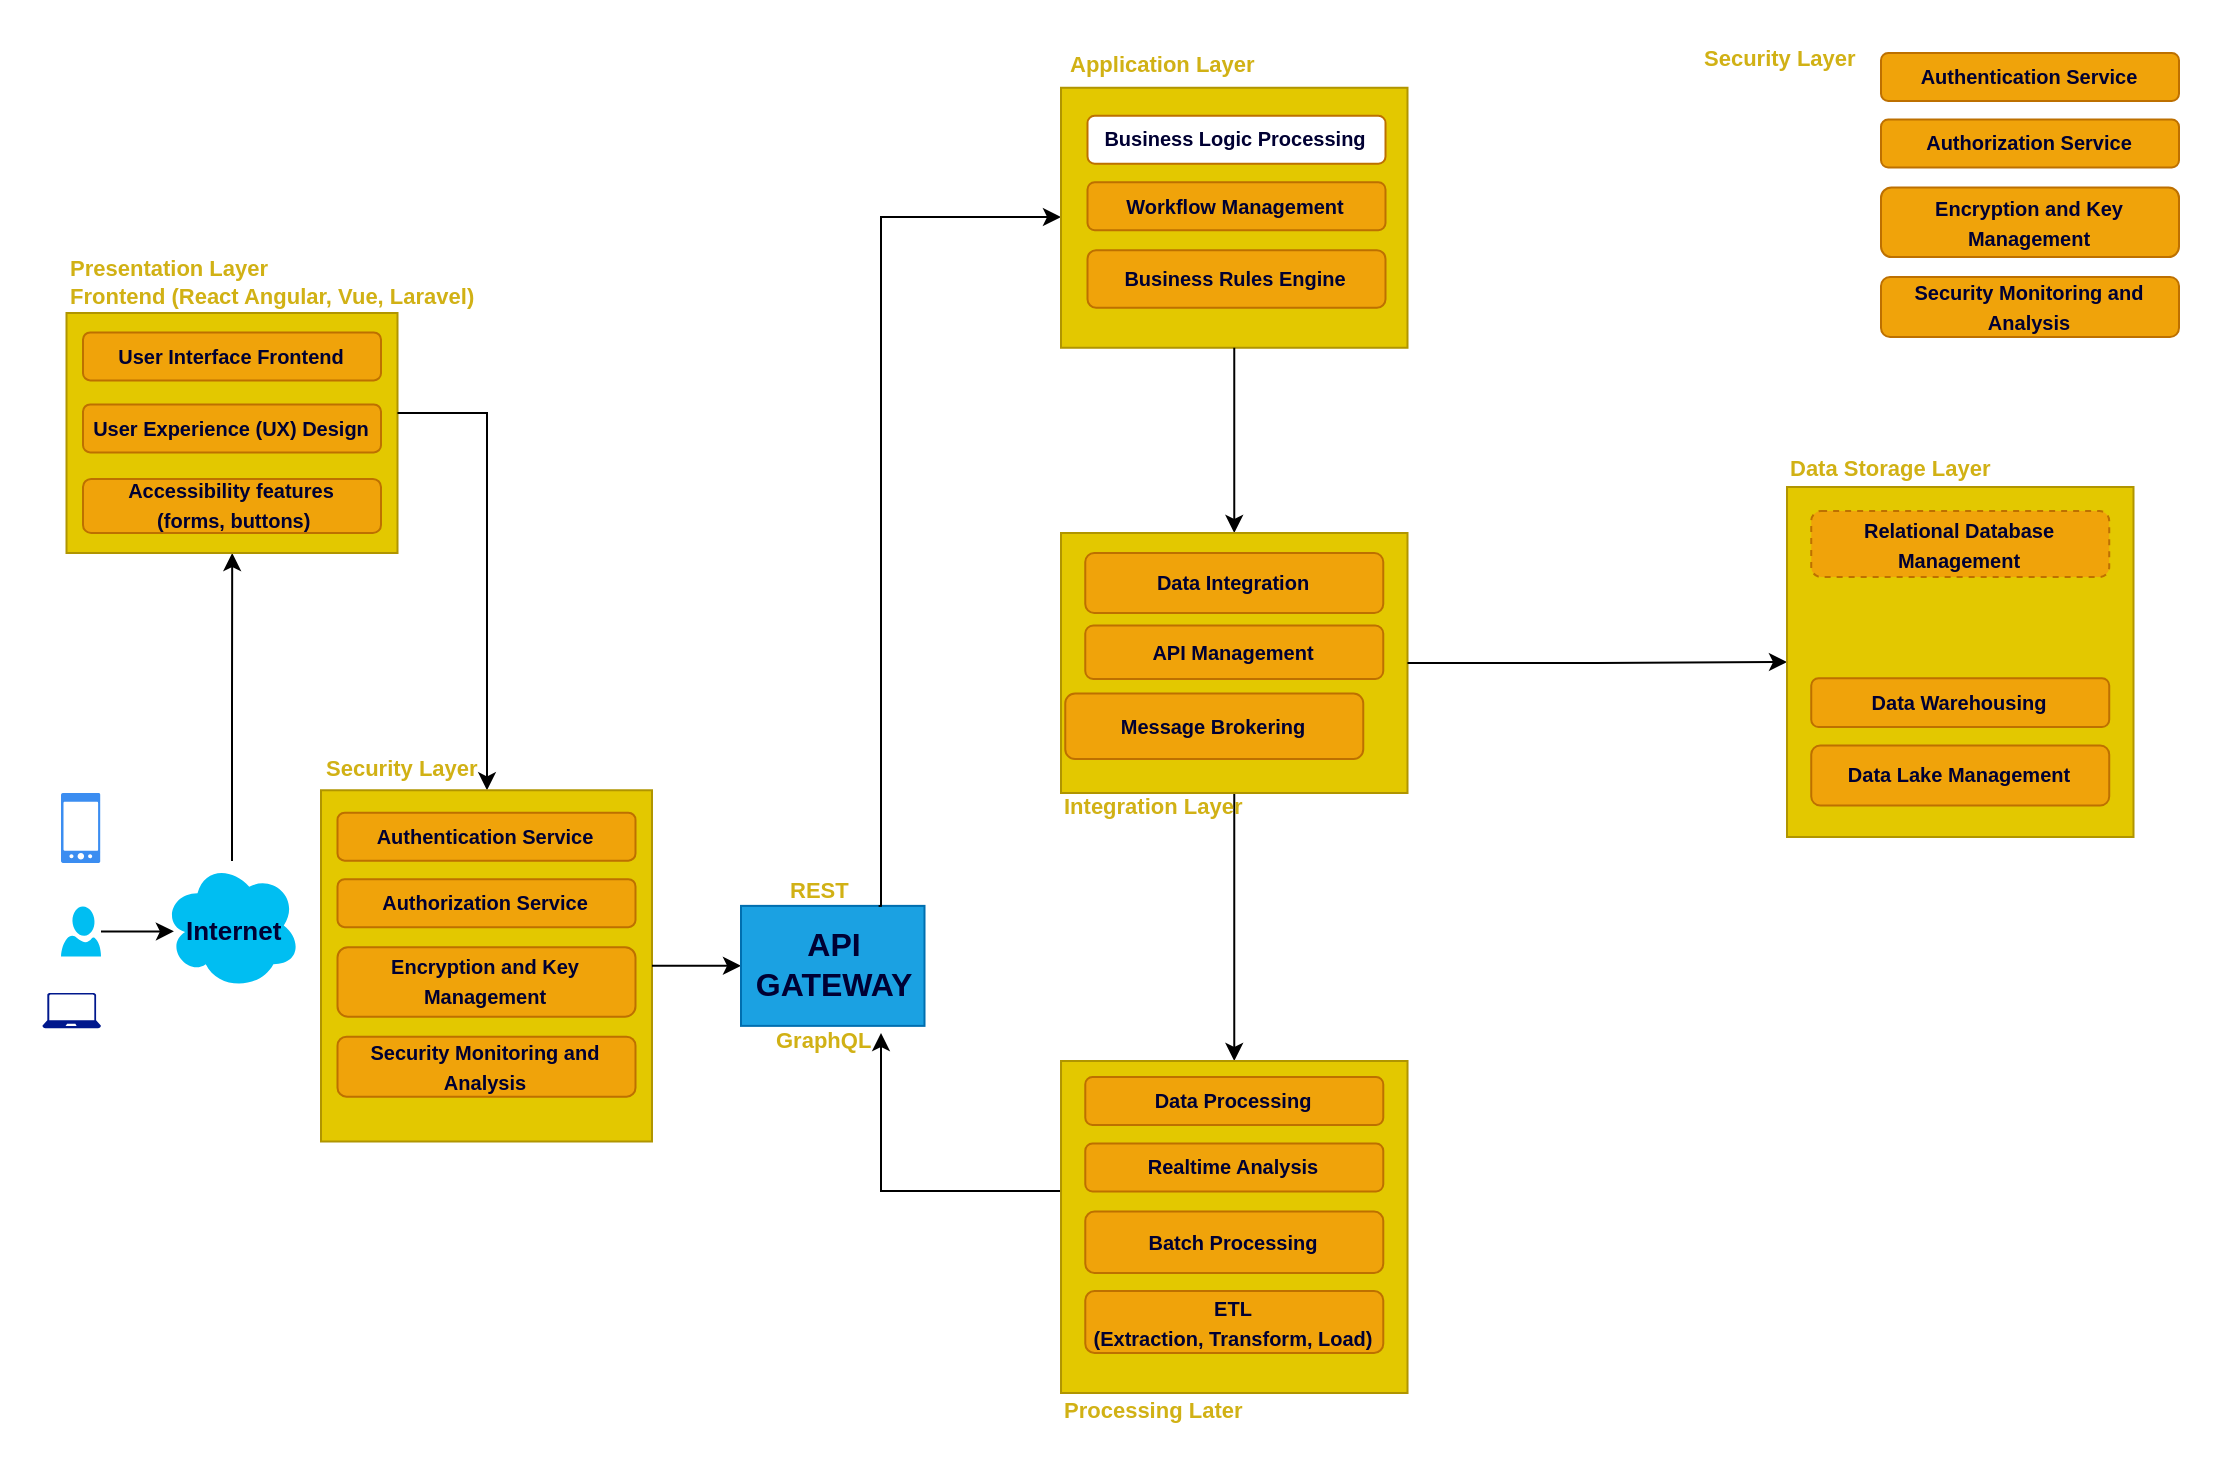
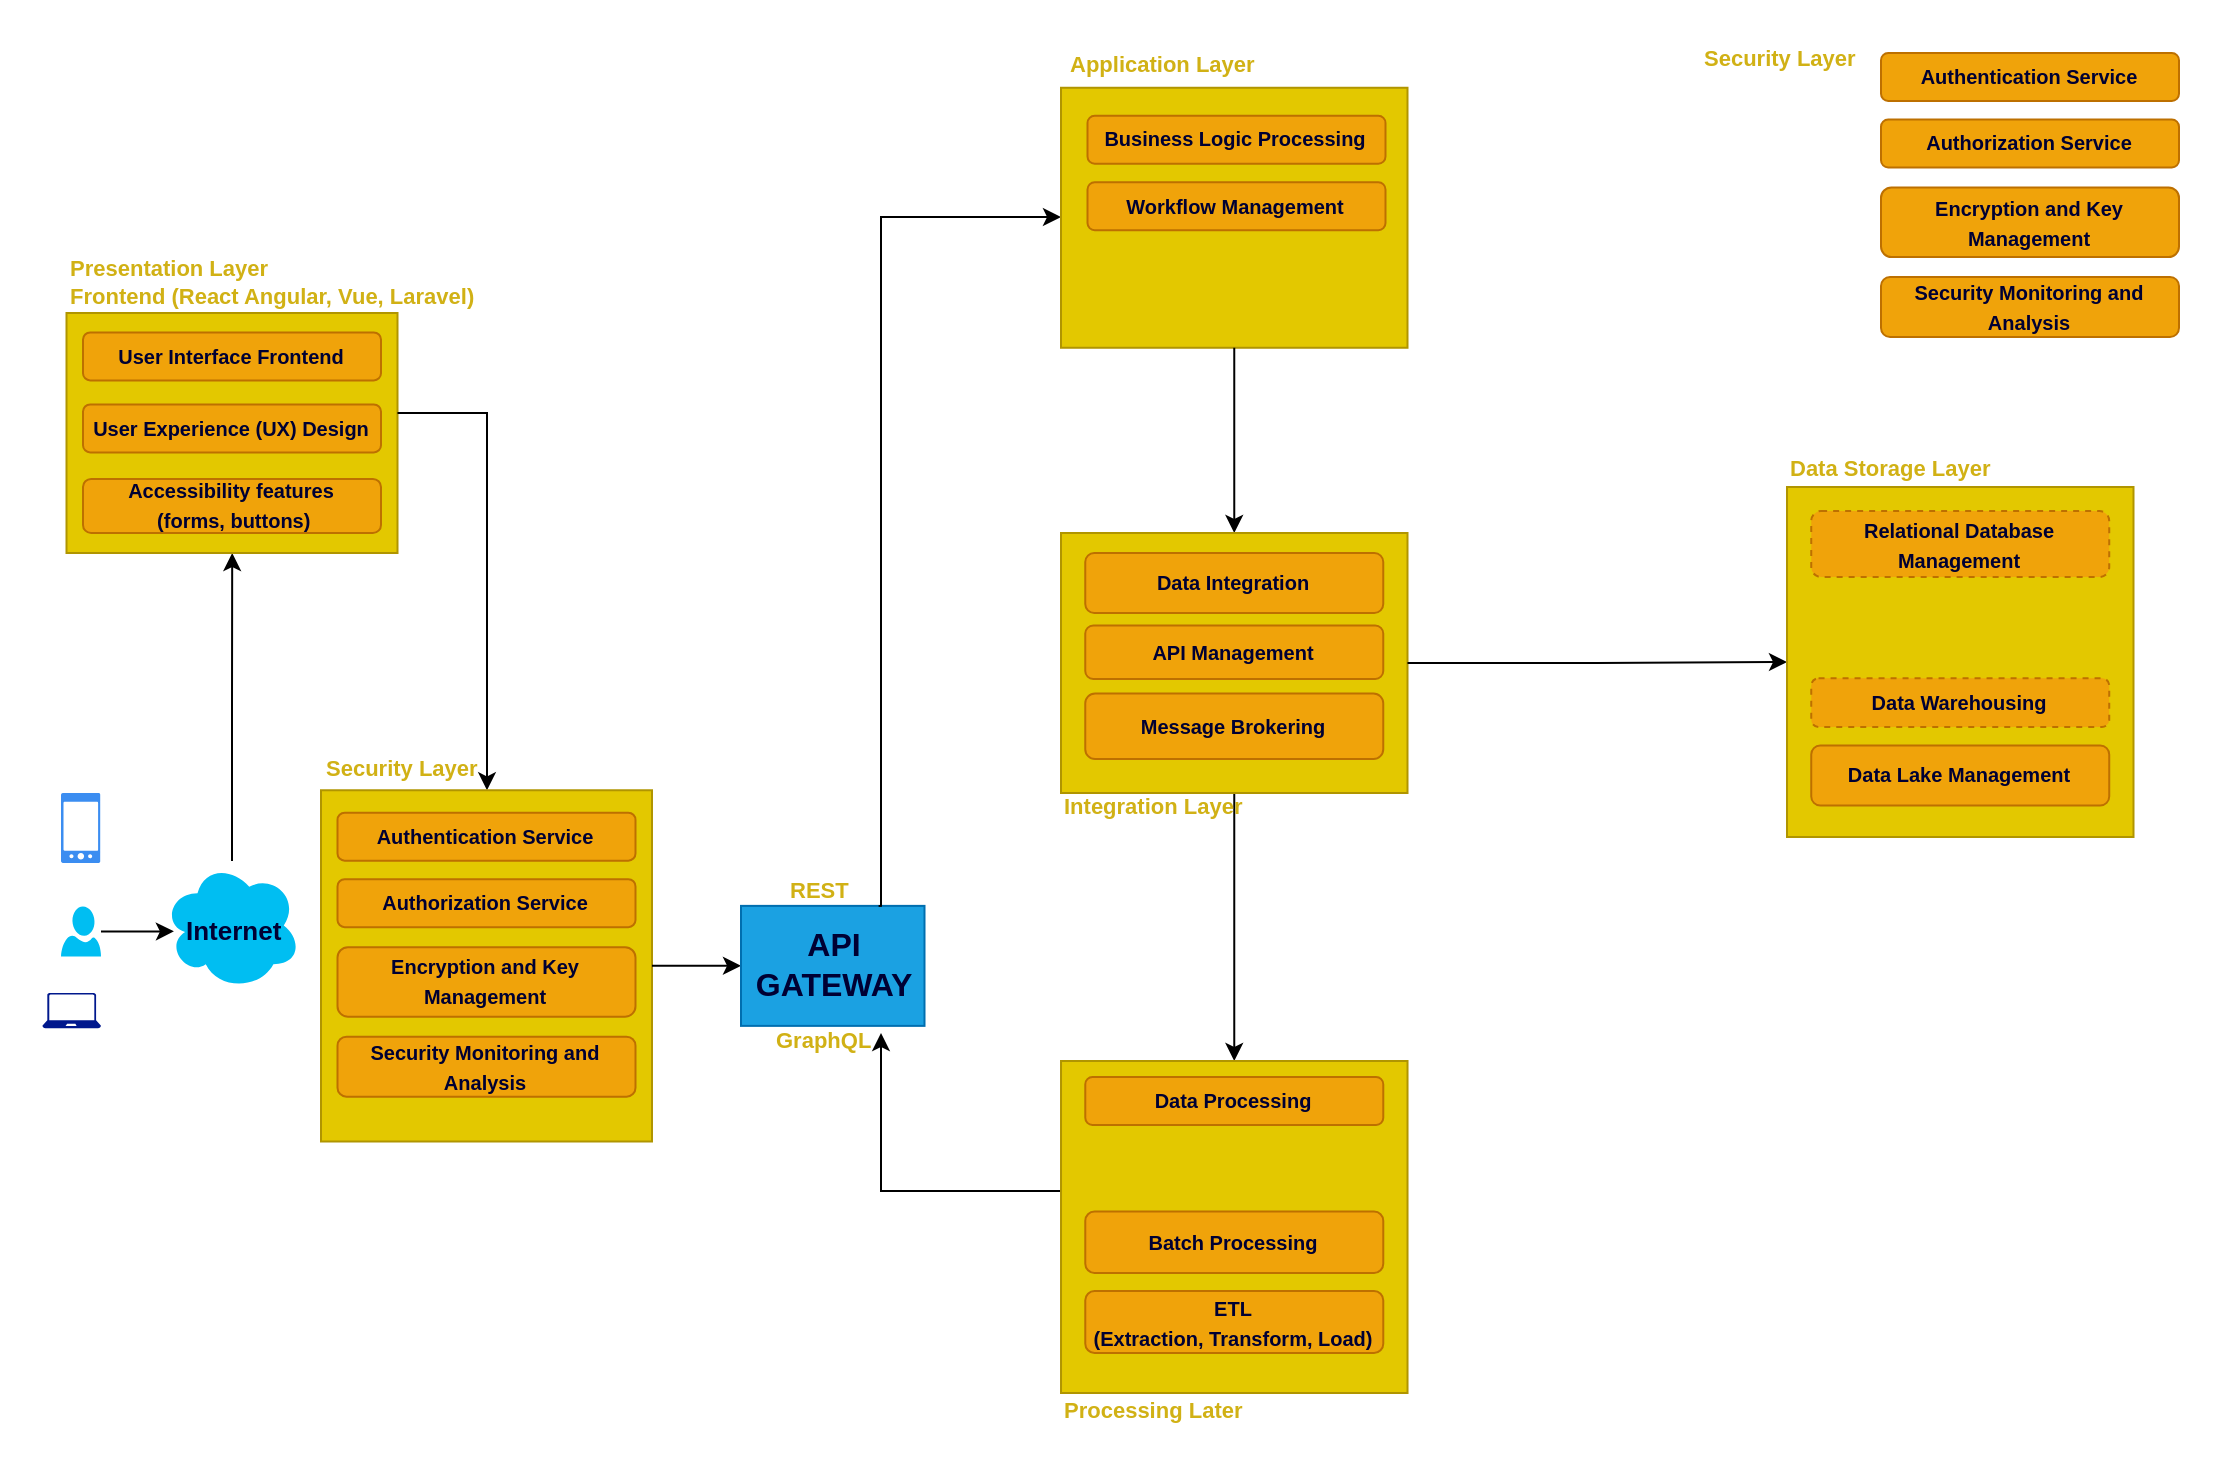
(1237, 140) -> (1237, 140)
(1237, 279) -> none
(1960, 703) -> (1960, 703)
(1214, 726) -> (1234, 726)
(1234, 1168) -> none
